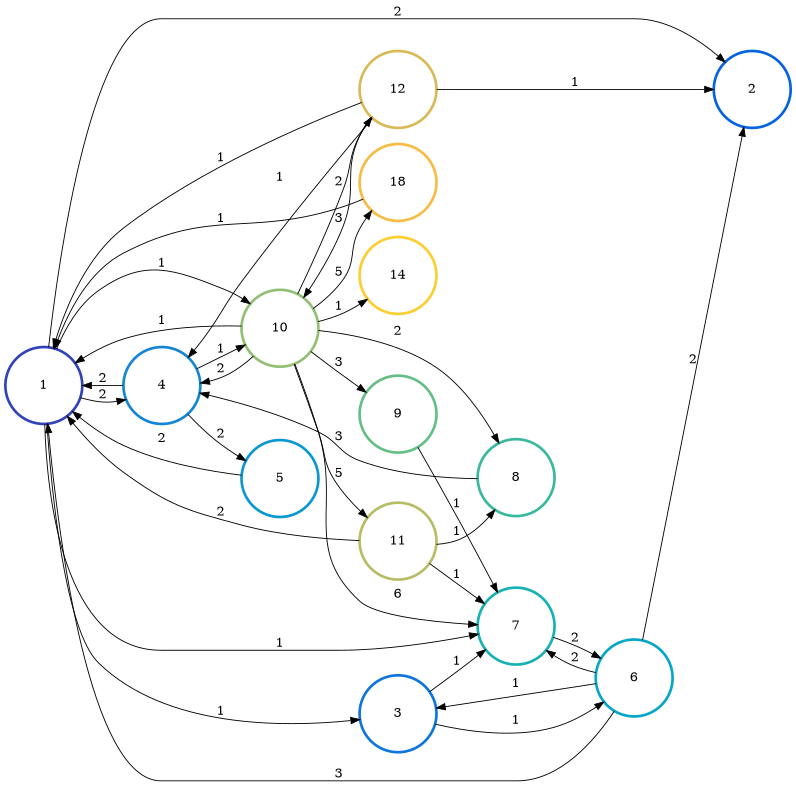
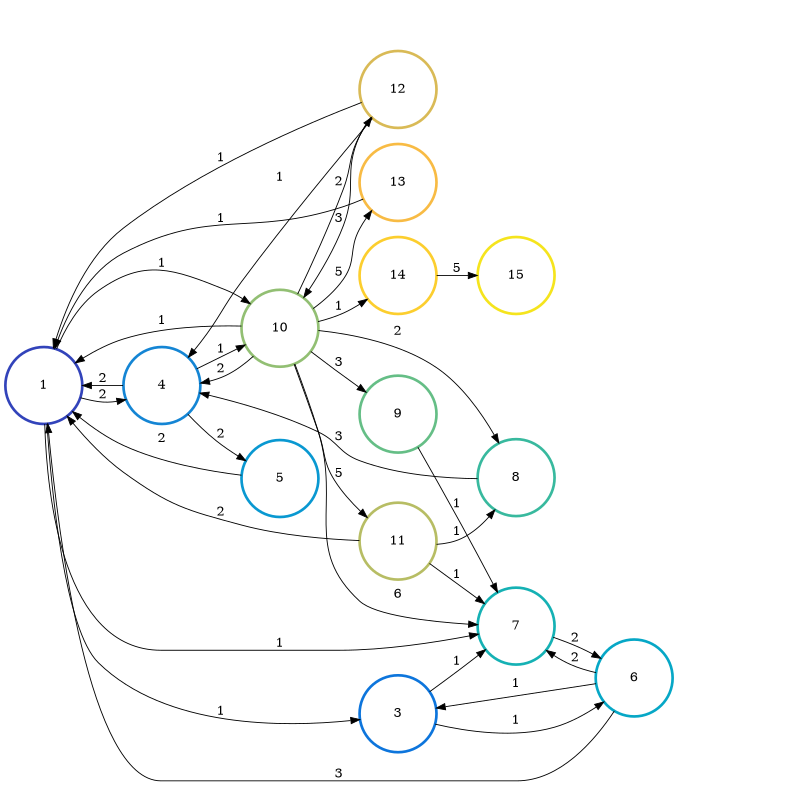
(752, 89) -> none
(398, 182) -> (398, 182)
none -> (516, 275)
